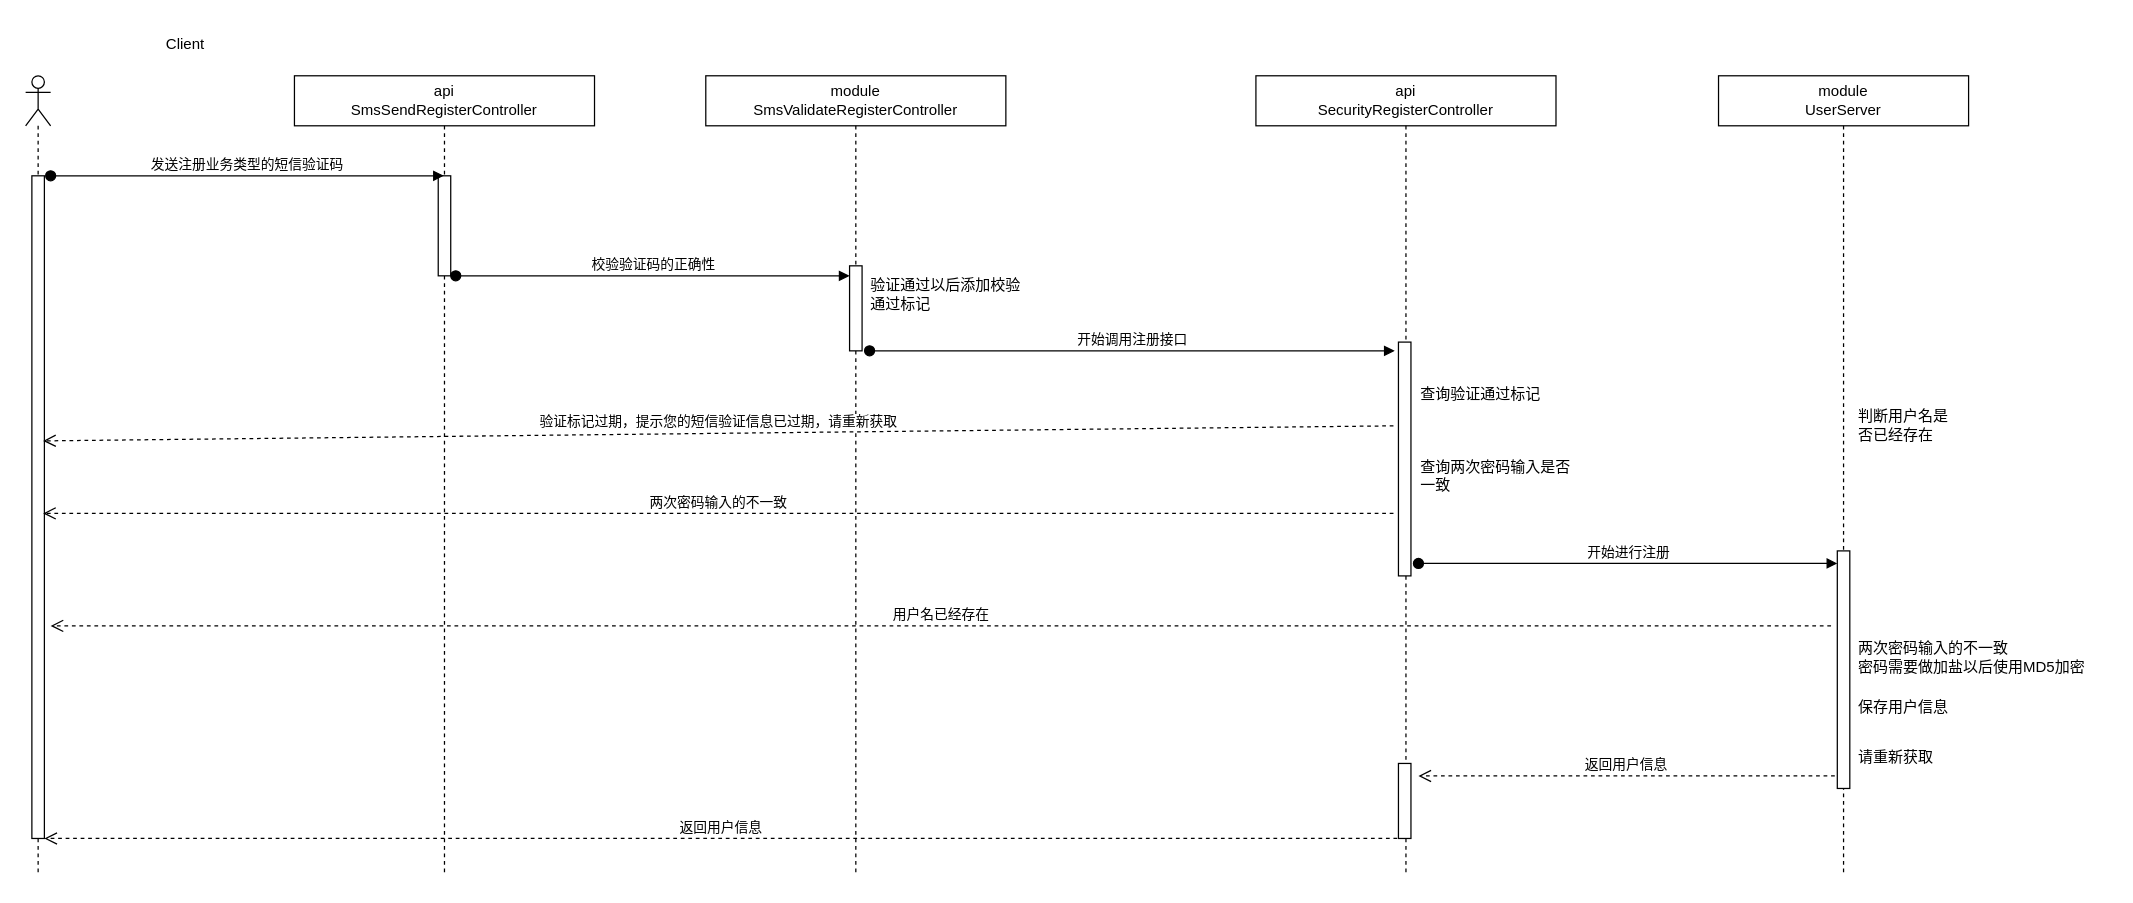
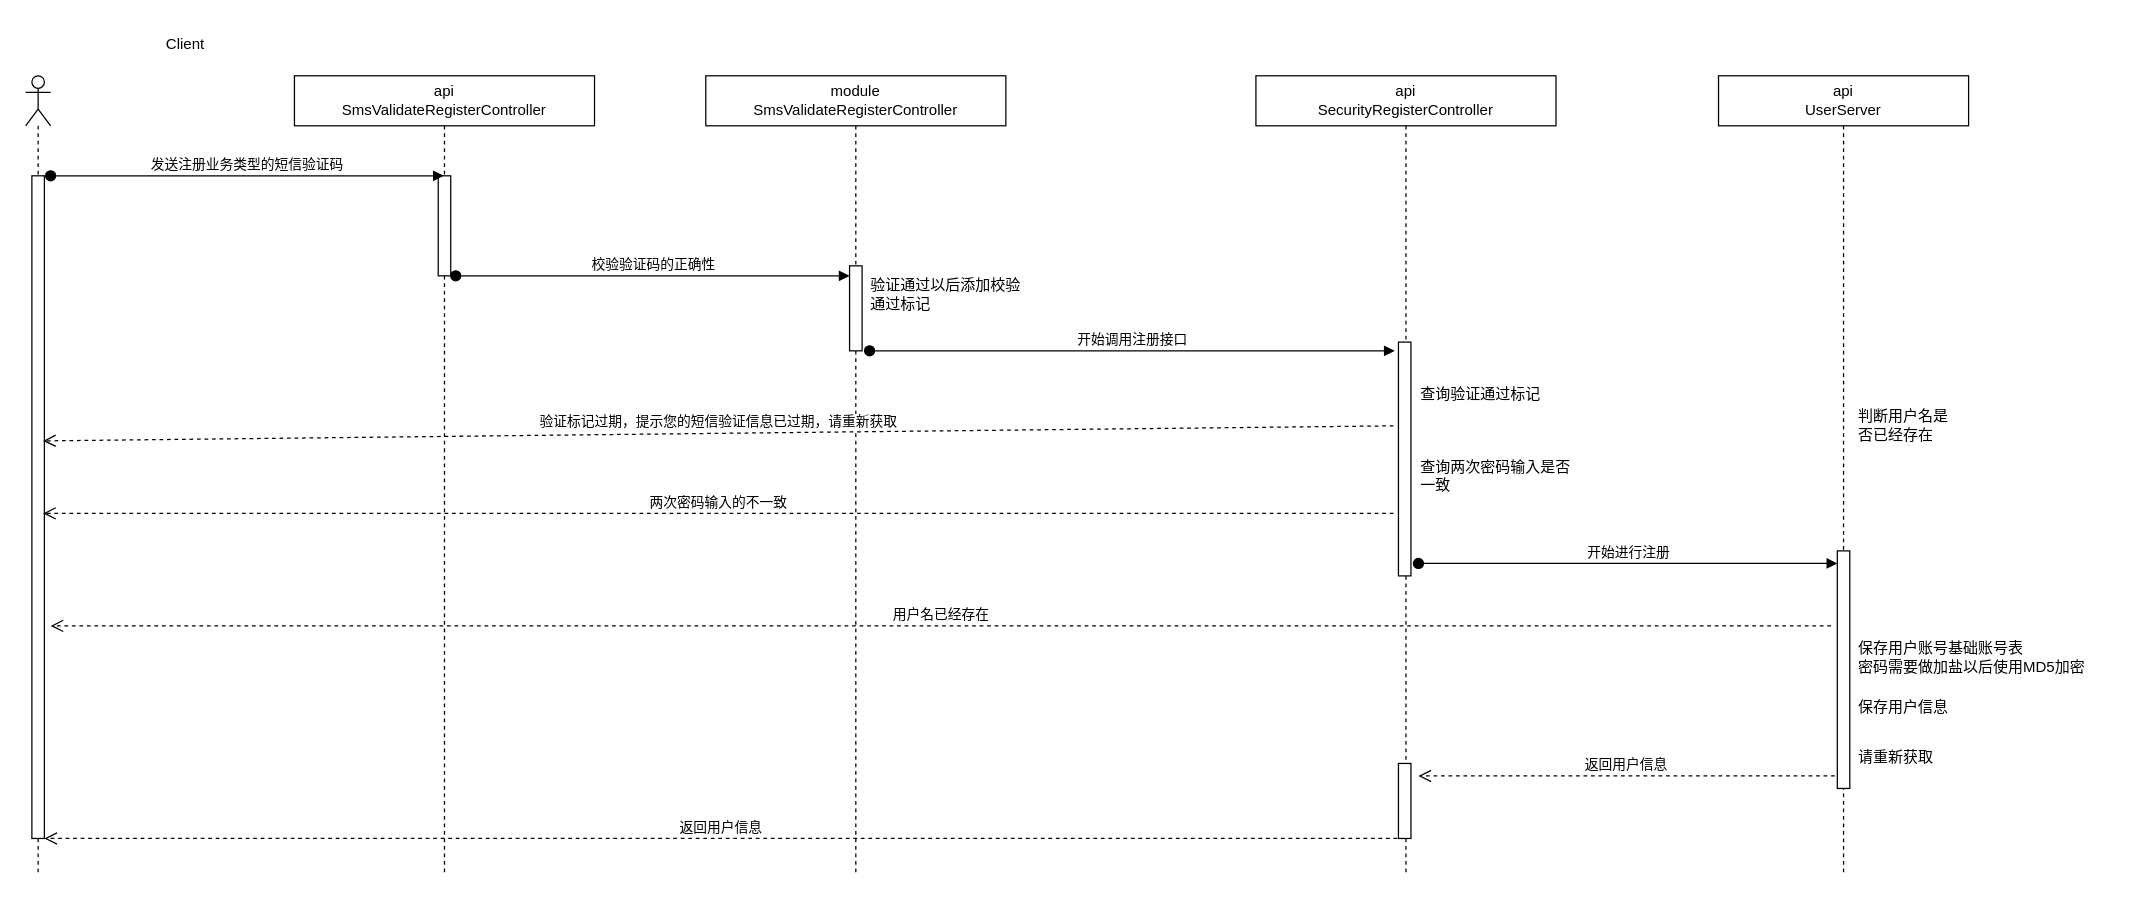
(444, 101) -> (444, 101)
(1843, 101) -> (1843, 101)
(1968, 657) -> (1968, 657)
